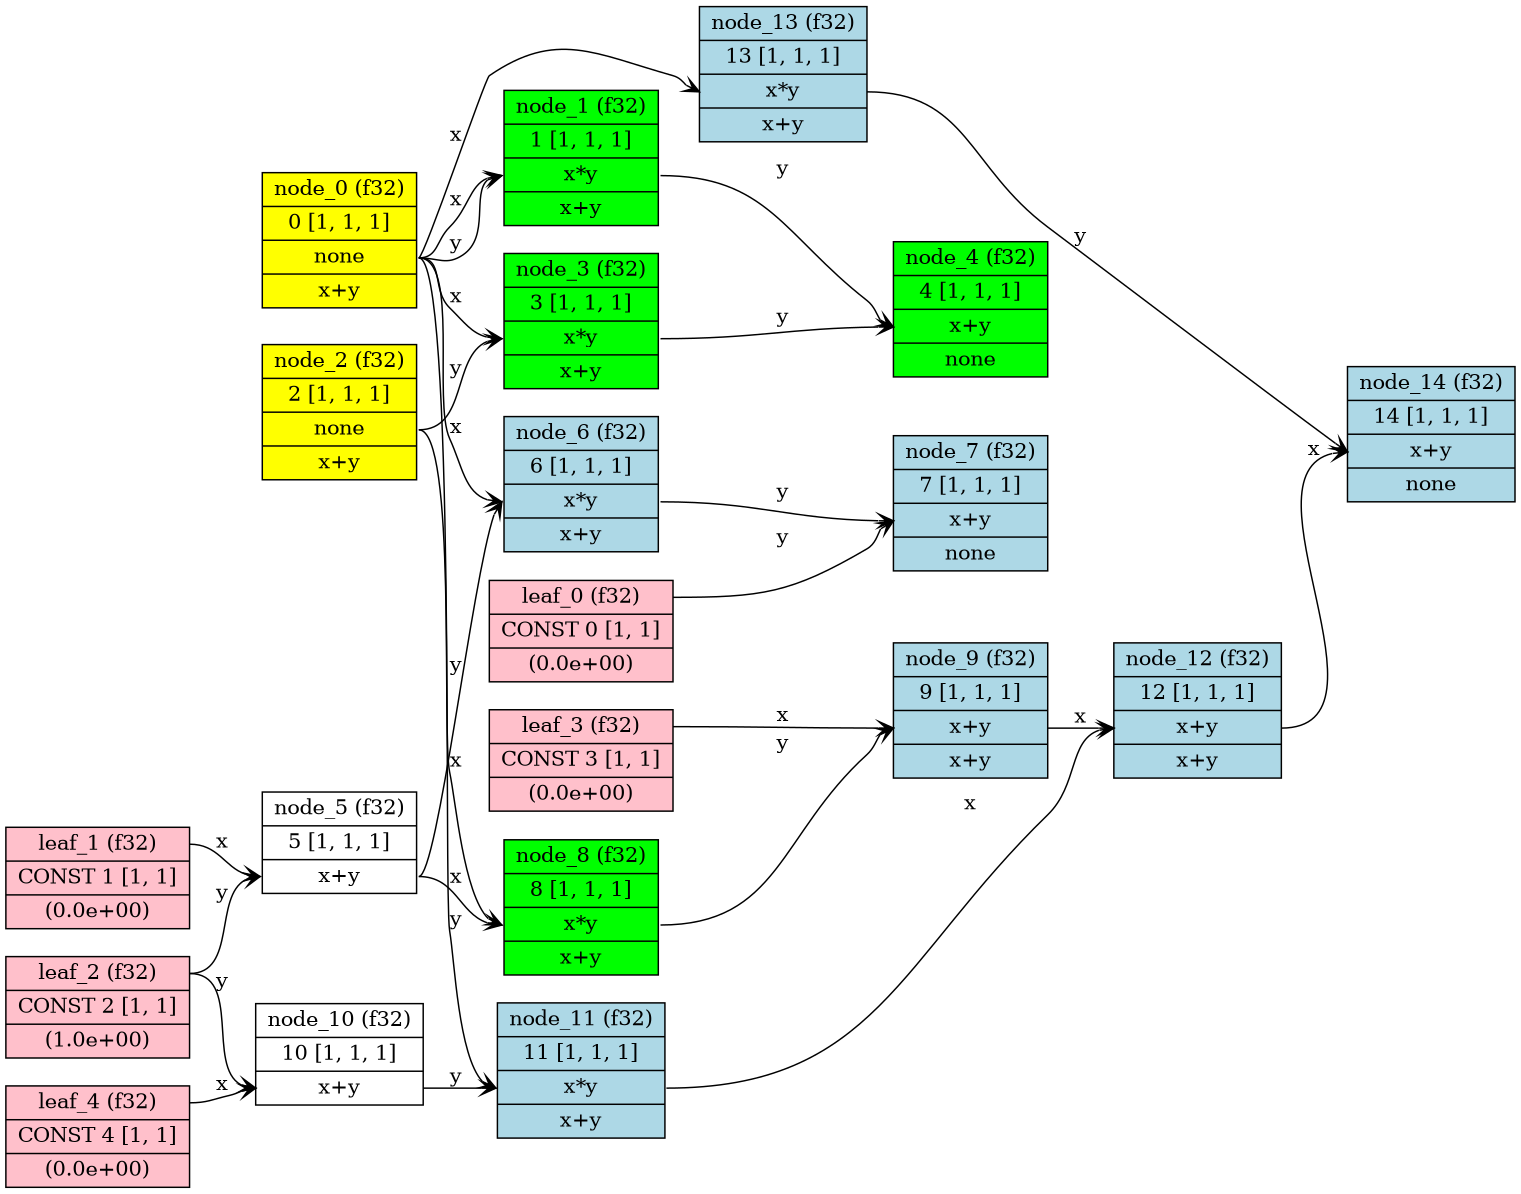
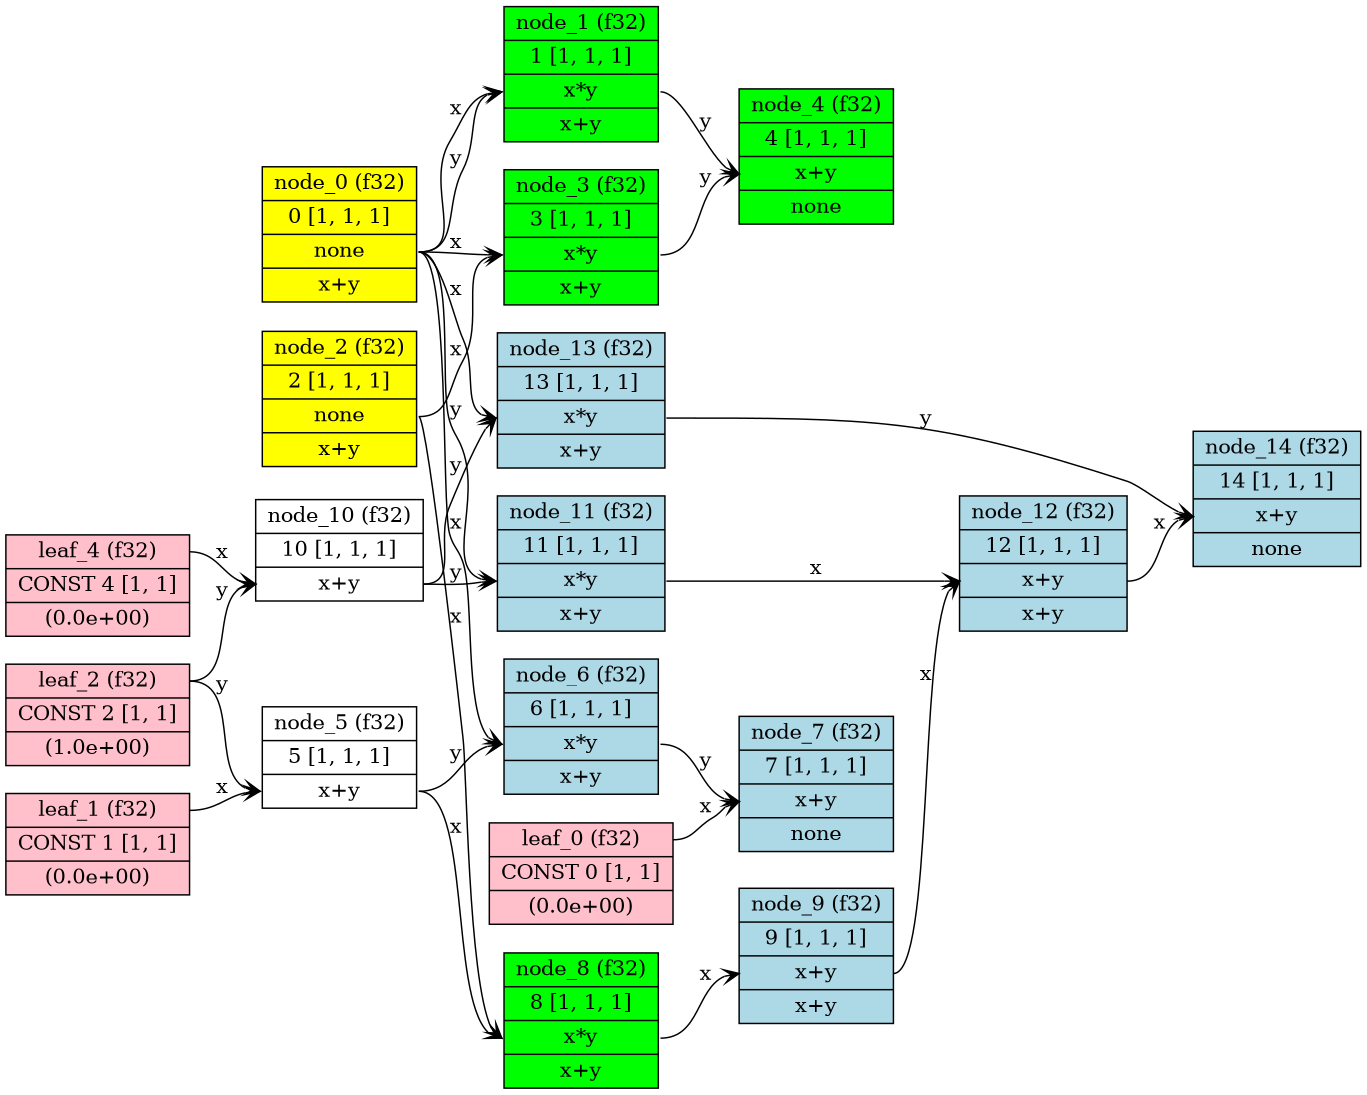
(456, 369) -> (456, 350)
none -> (455, 493)
(783, 538) -> (706, 807)
(783, 744) -> (706, 974)
(581, 760) -> none
